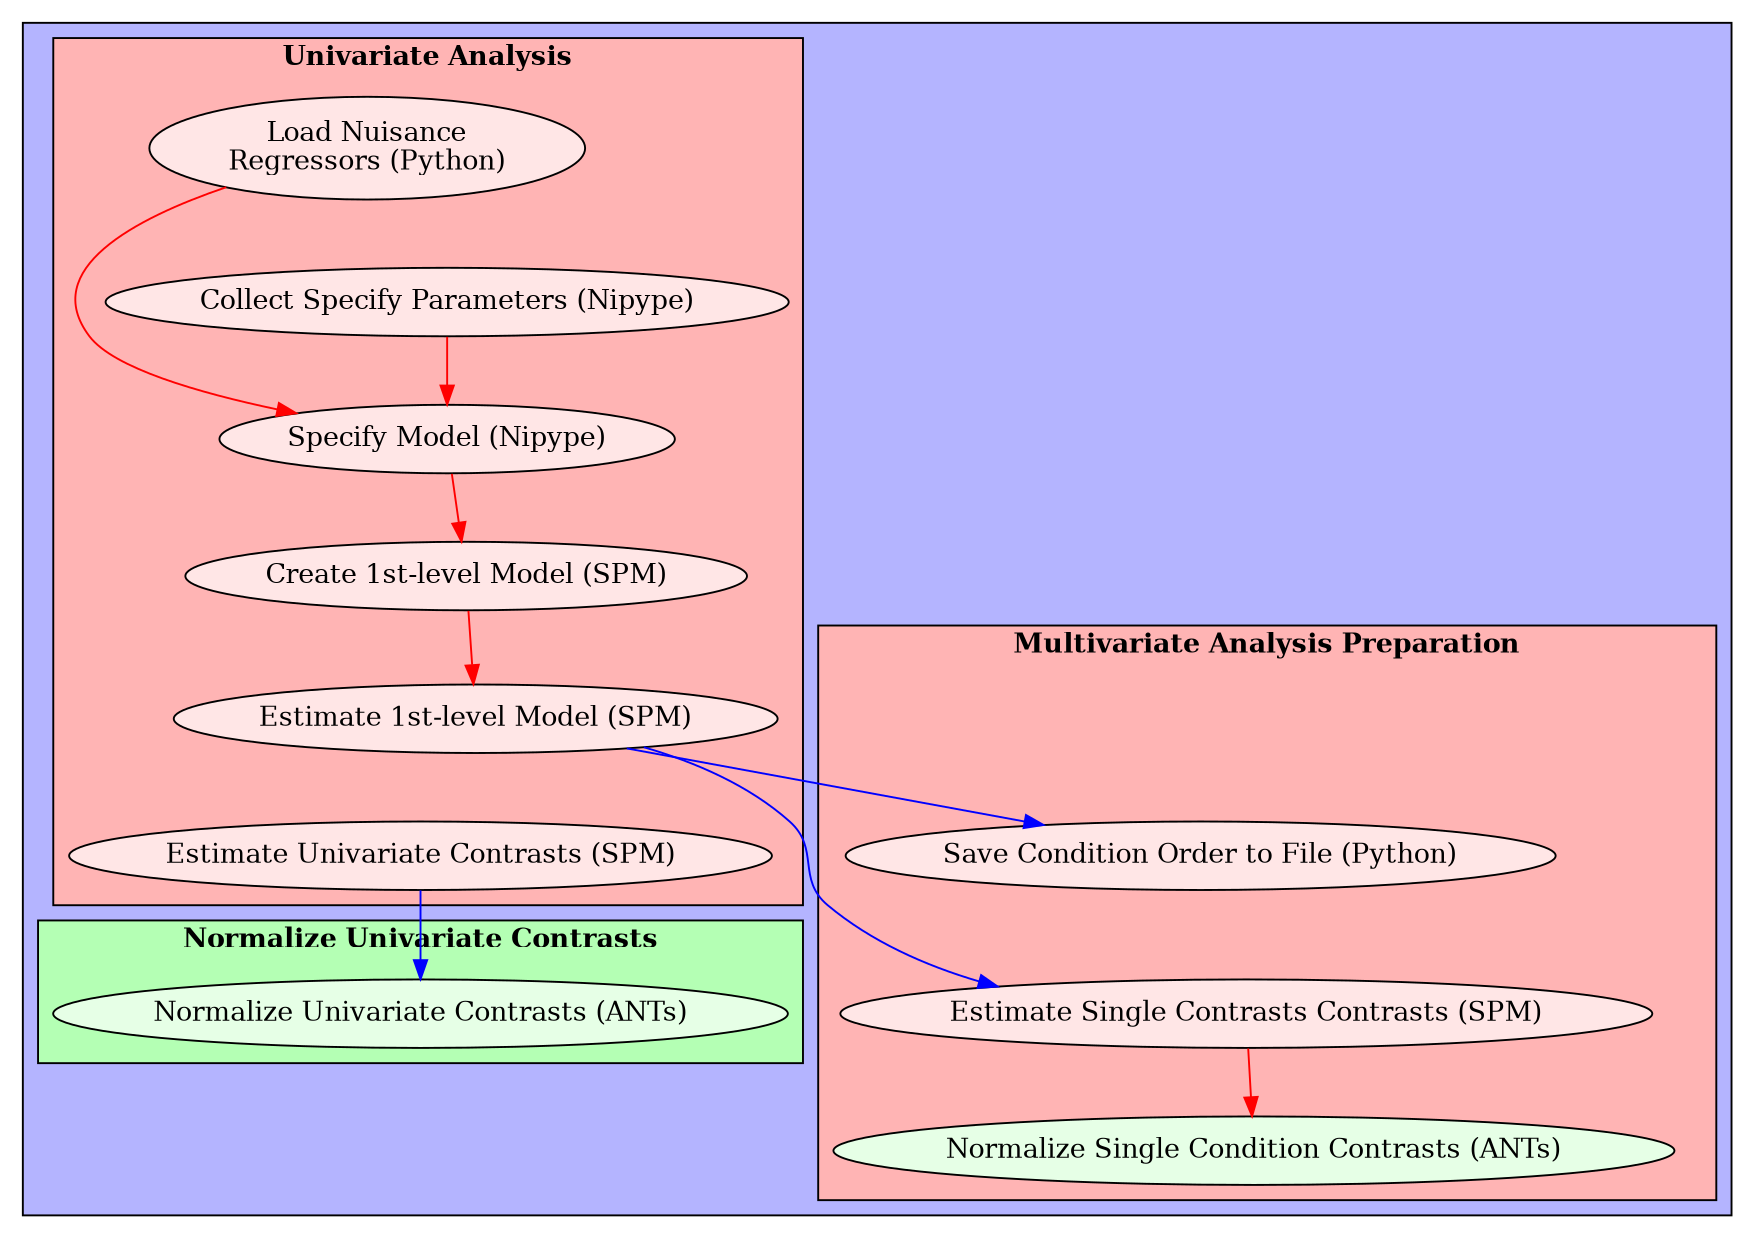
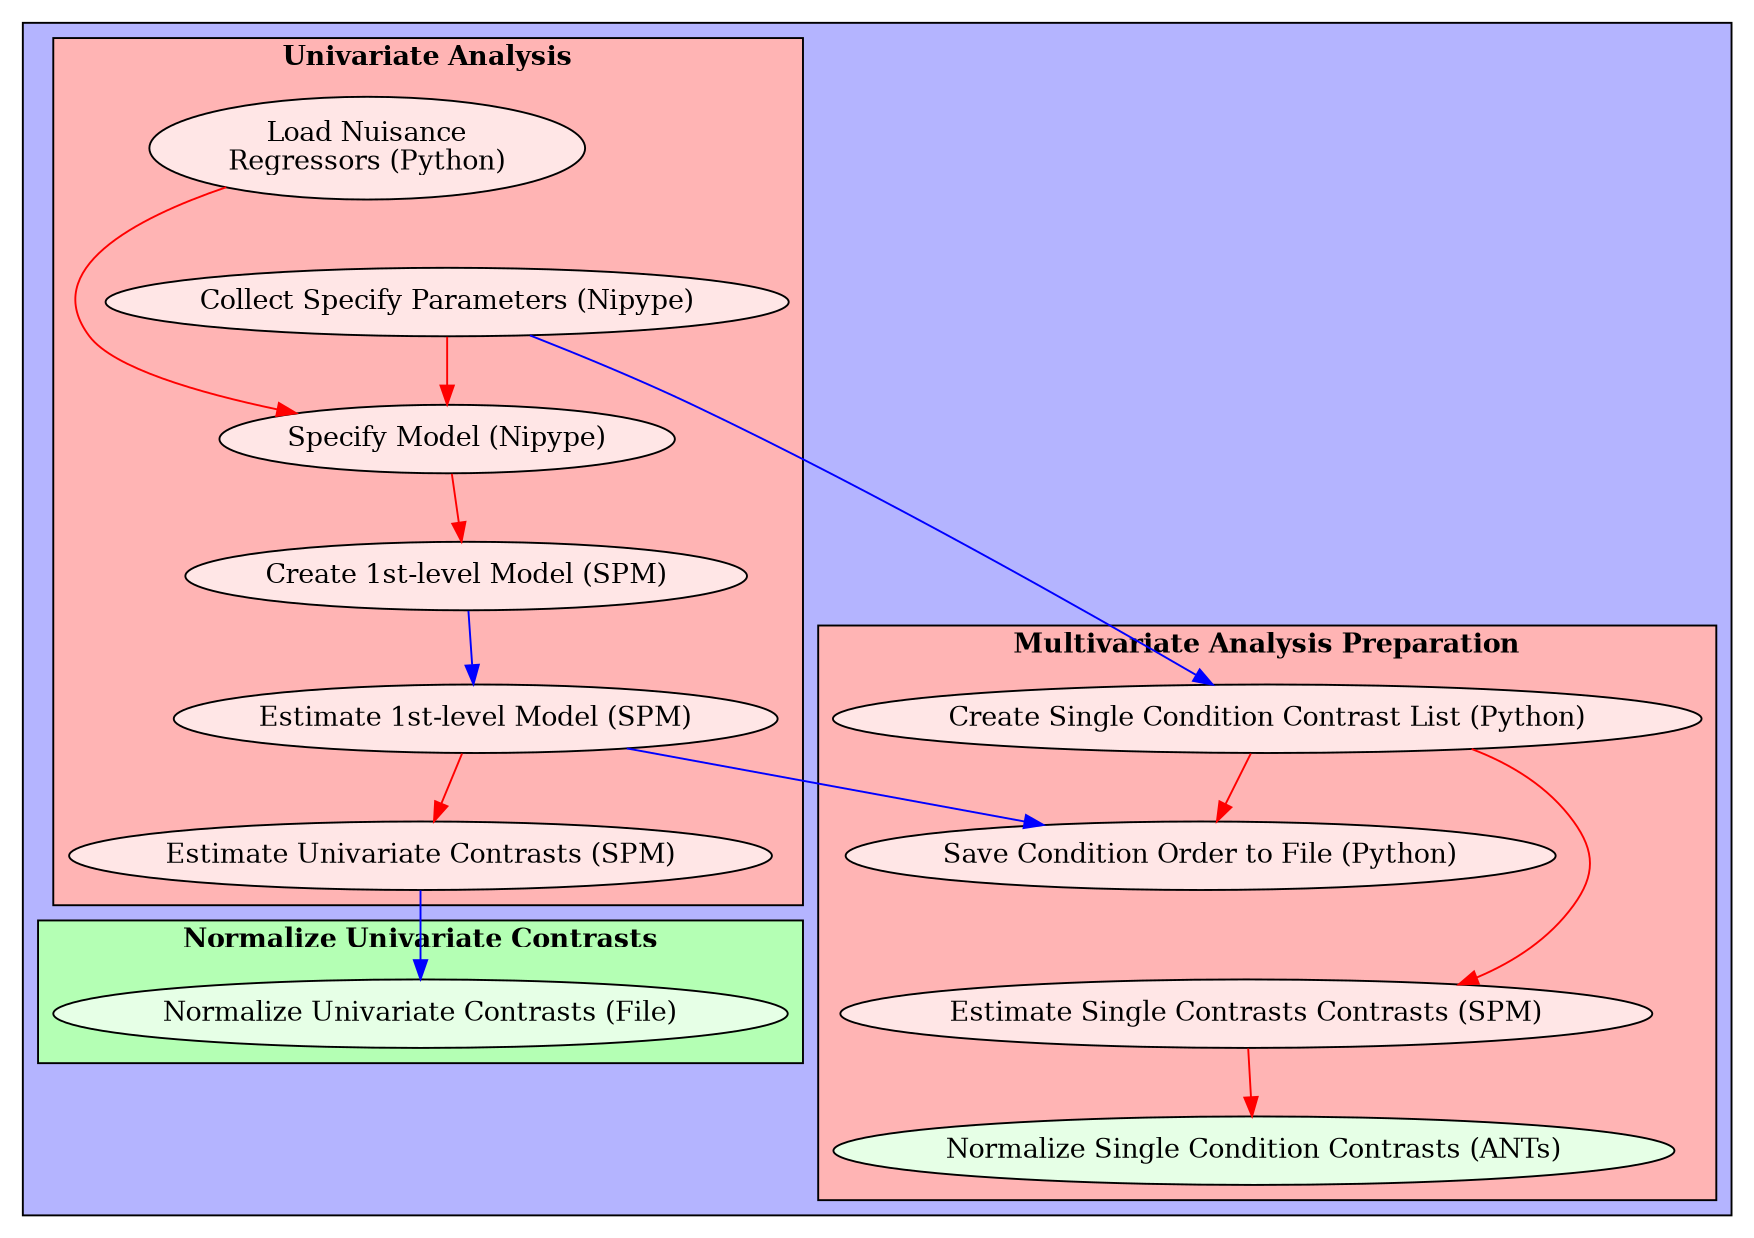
(470, 638) -> (470, 638)
none -> (1267, 719)
none -> (452, 778)
(787, 819) -> (787, 819)
(421, 1014) -> (421, 1014)
